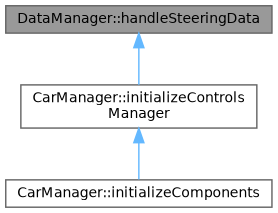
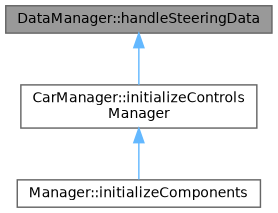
(139, 194) -> (139, 194)
